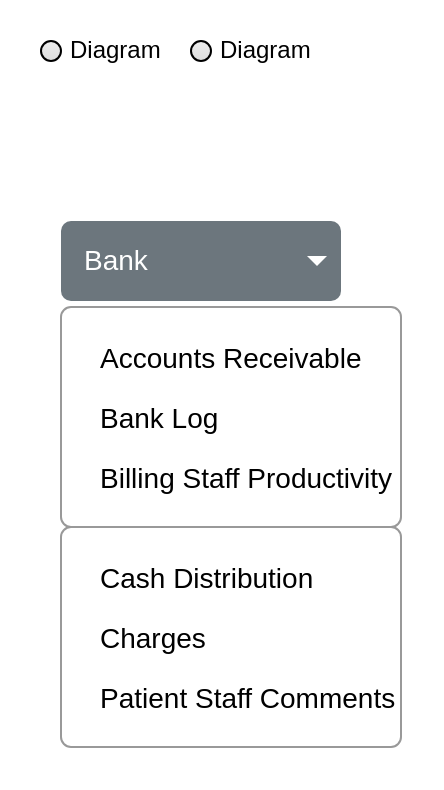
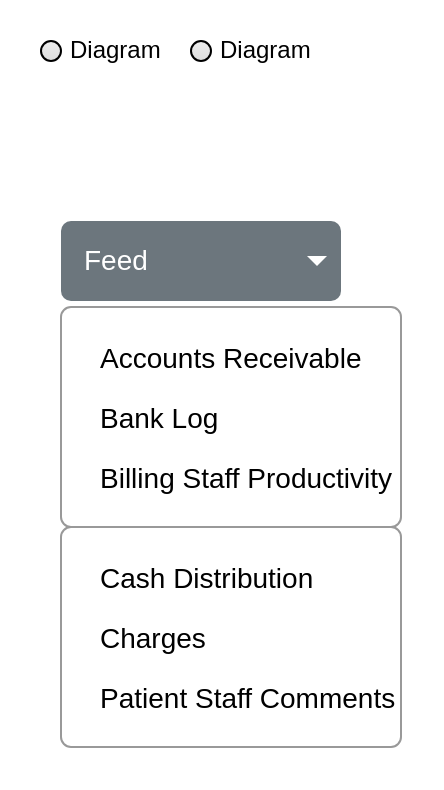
(116, 261) -> (116, 261)
